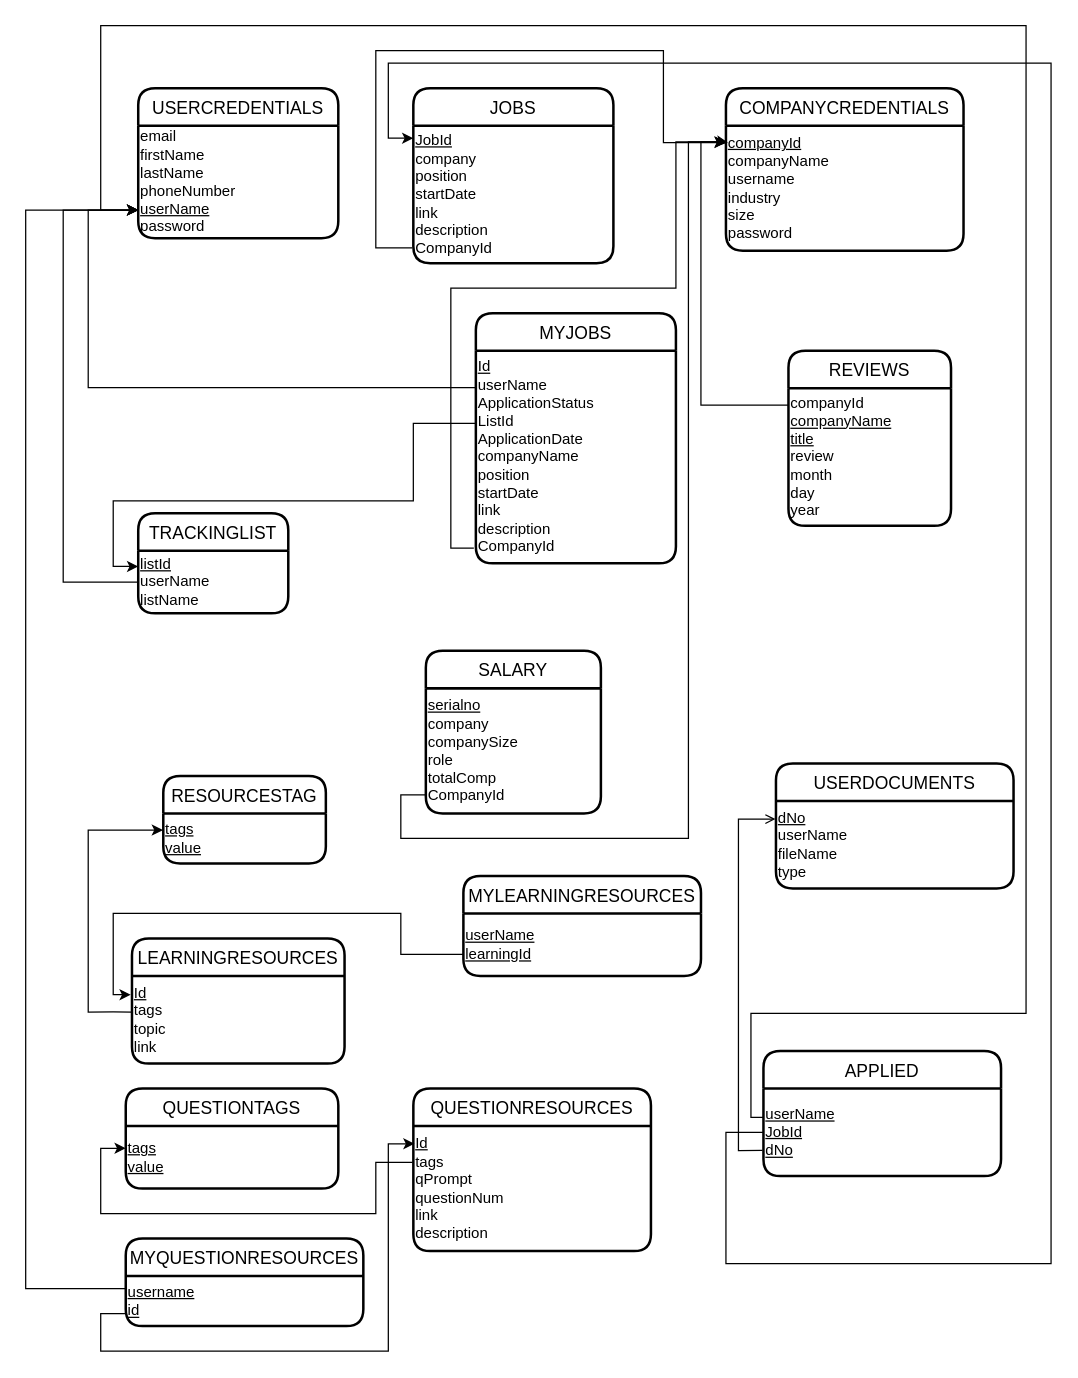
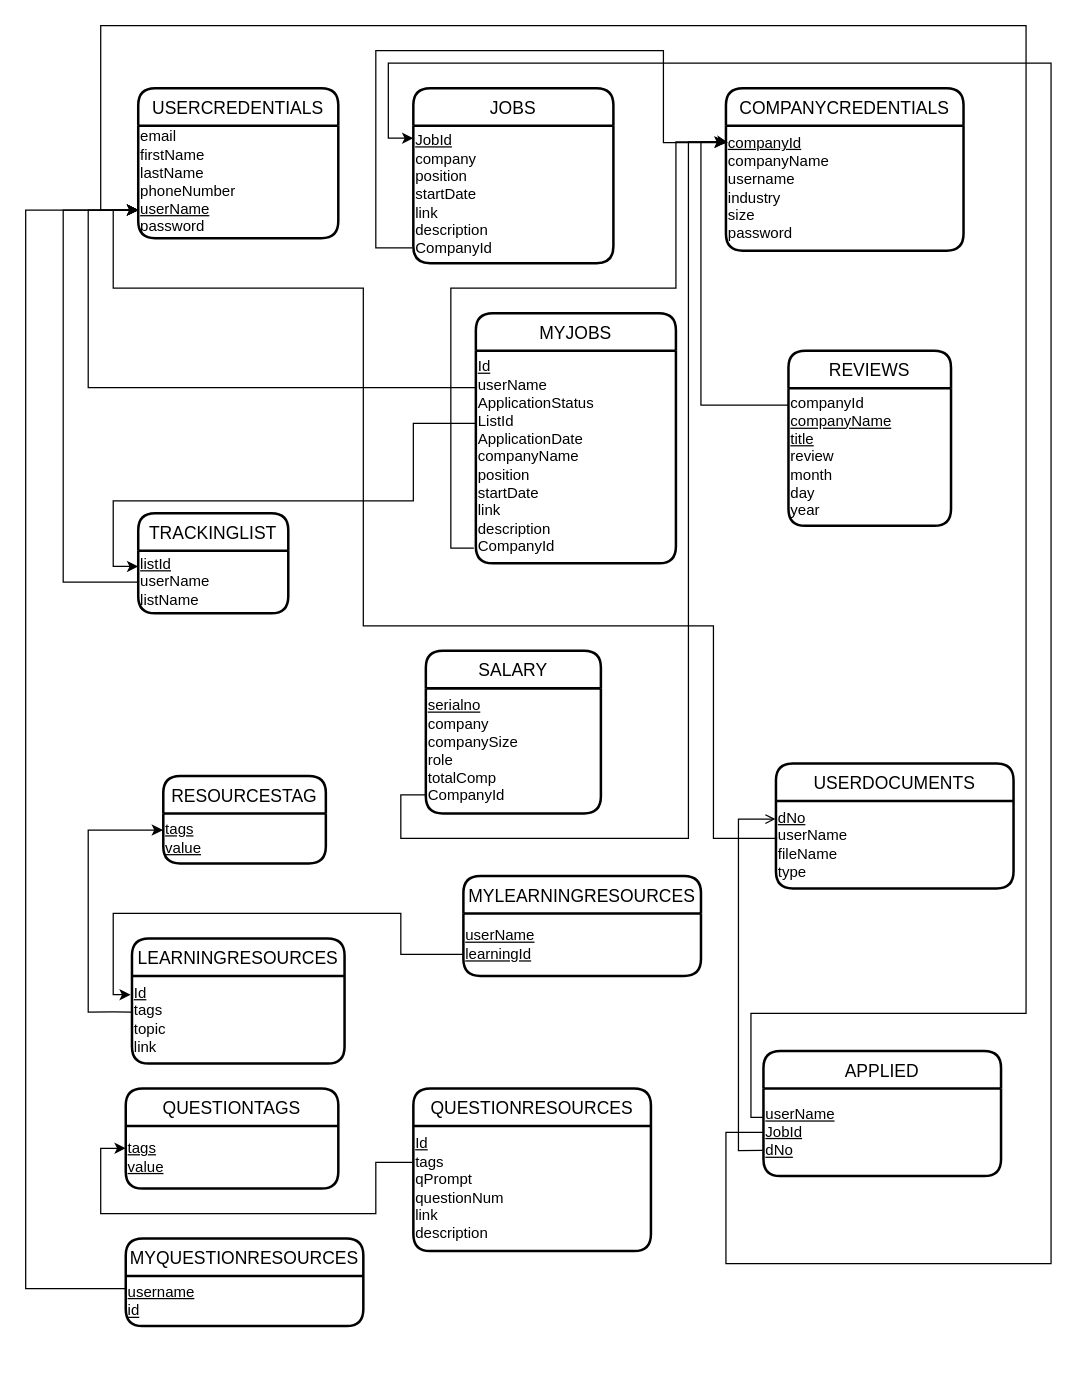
none -> (363, 606)
(327, 1351) -> none
